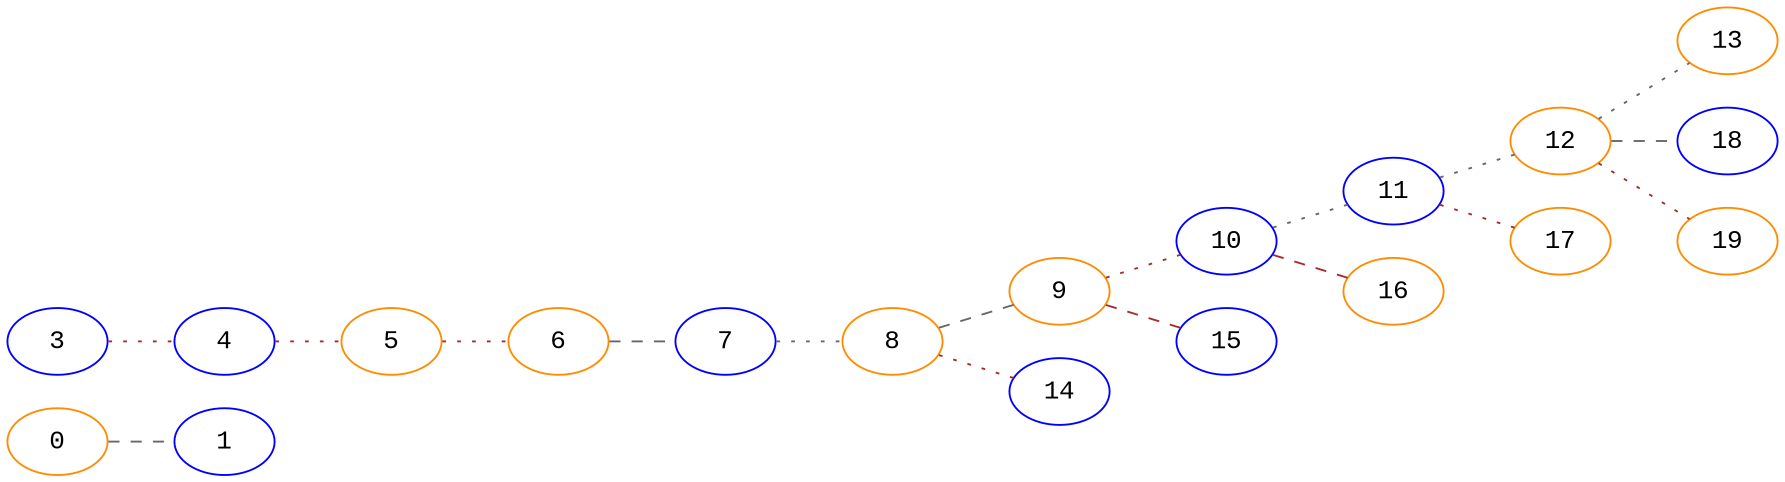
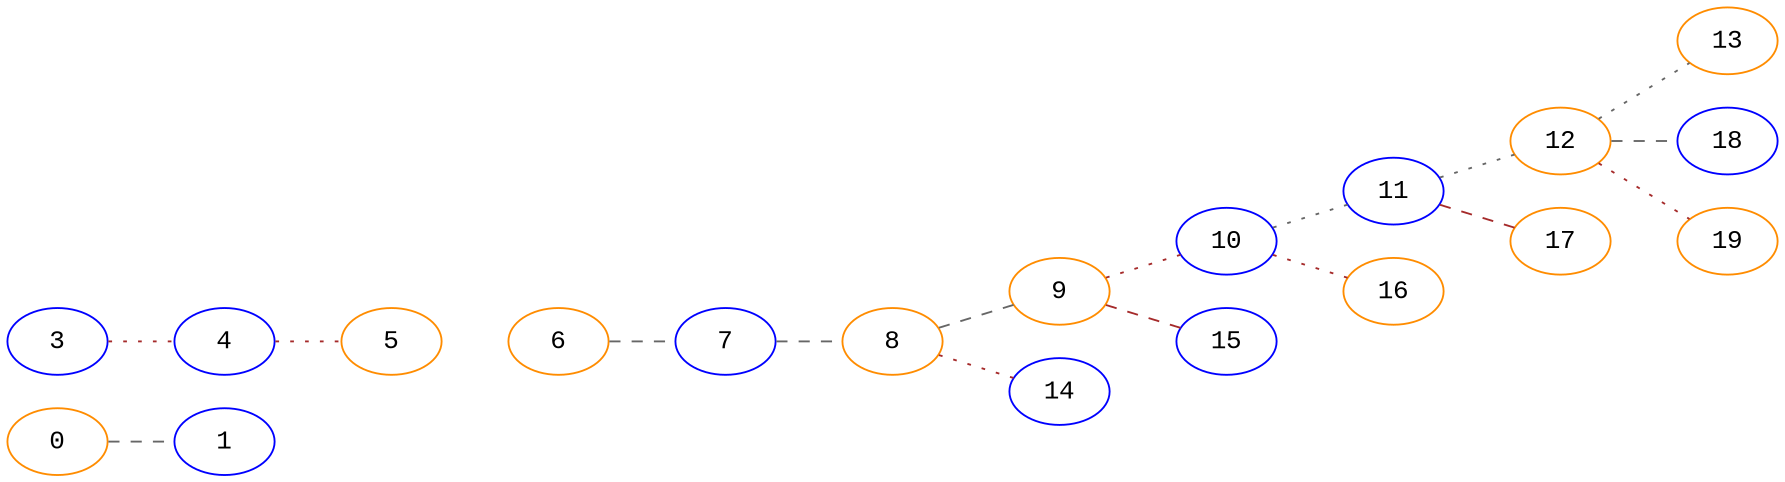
(1477, 216) -> (1477, 216)
(1310, 266) -> (1310, 266)
(475, 341) -> none
(809, 341) -> (809, 341)
